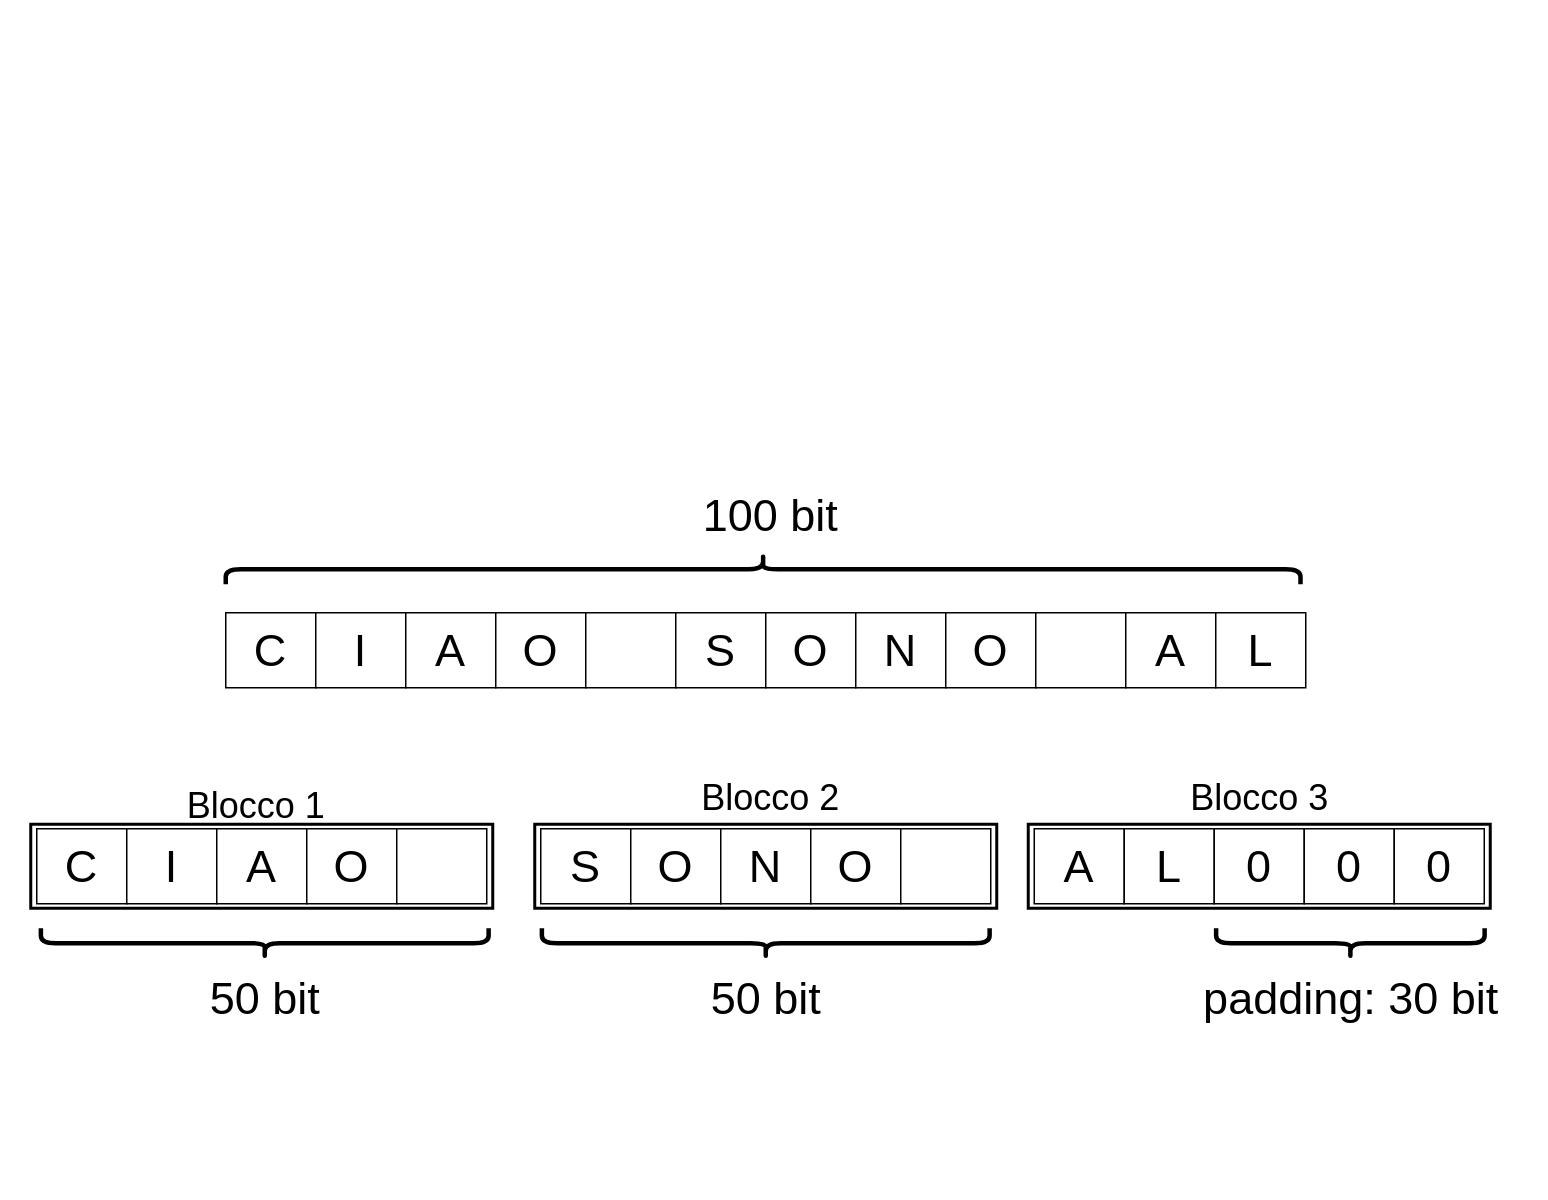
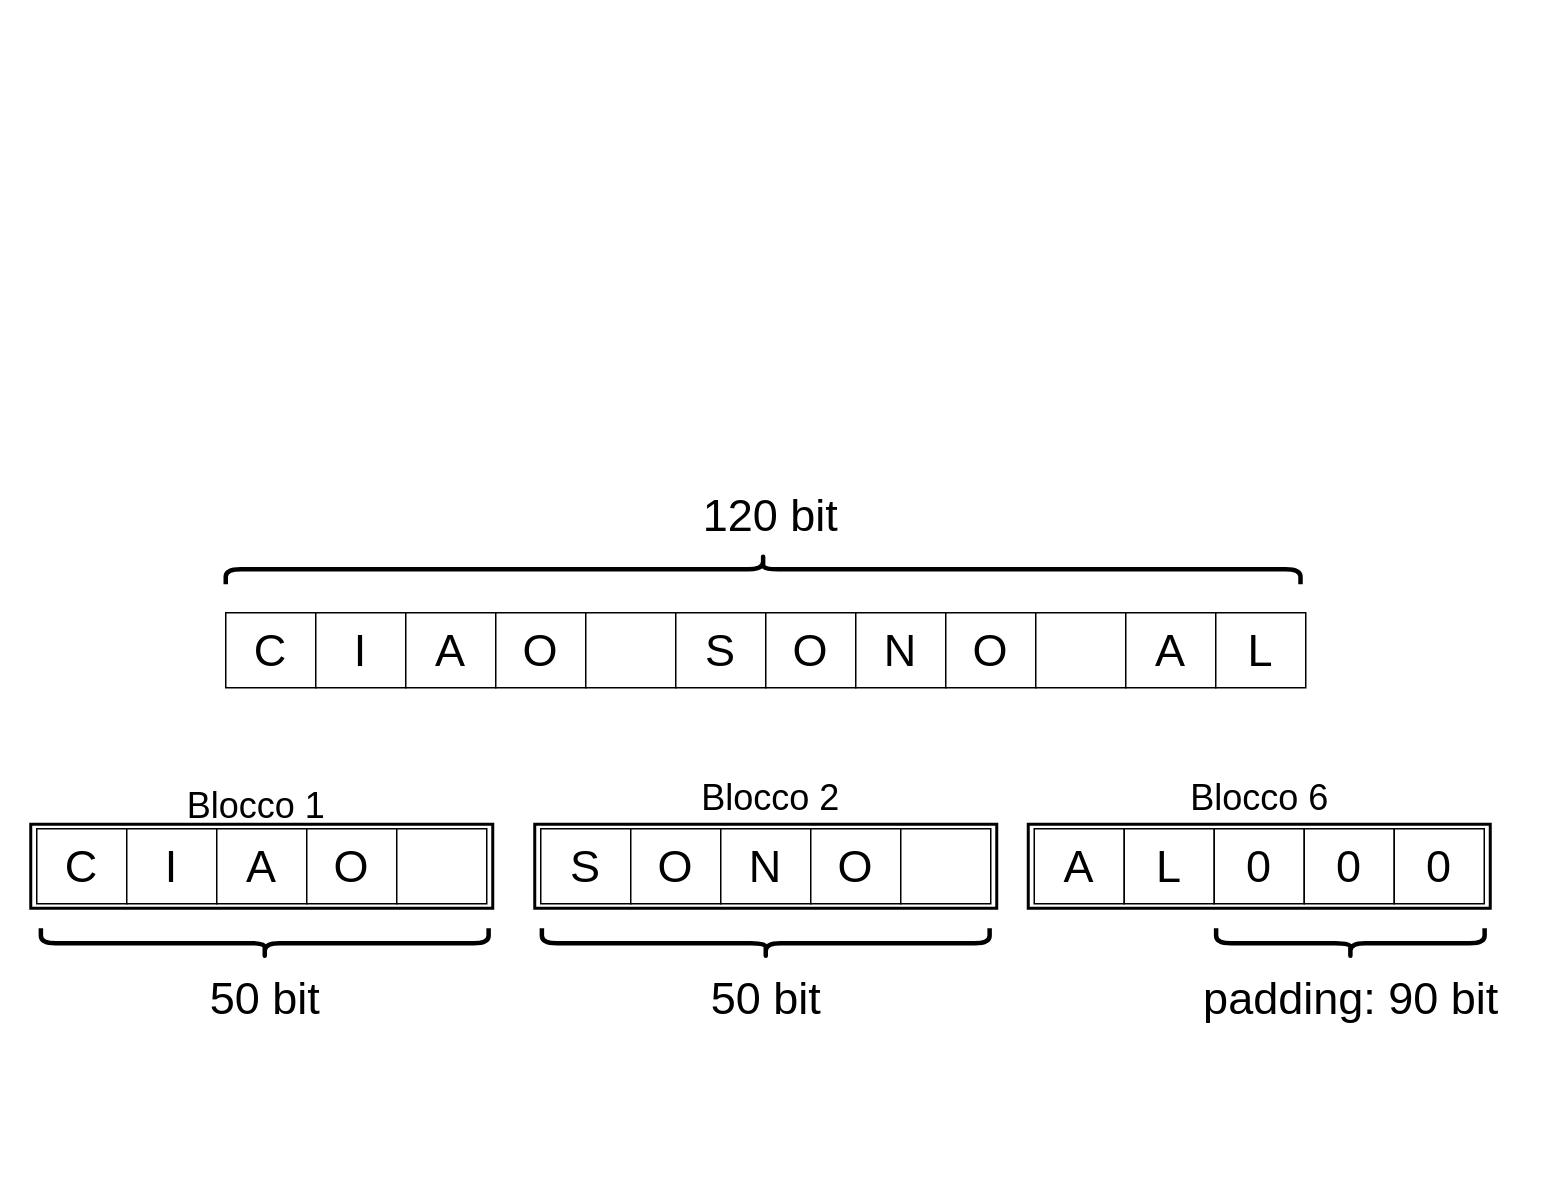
(771, 515) -> (771, 515)
(1260, 799) -> (1260, 799)
(1352, 998) -> (1352, 998)
